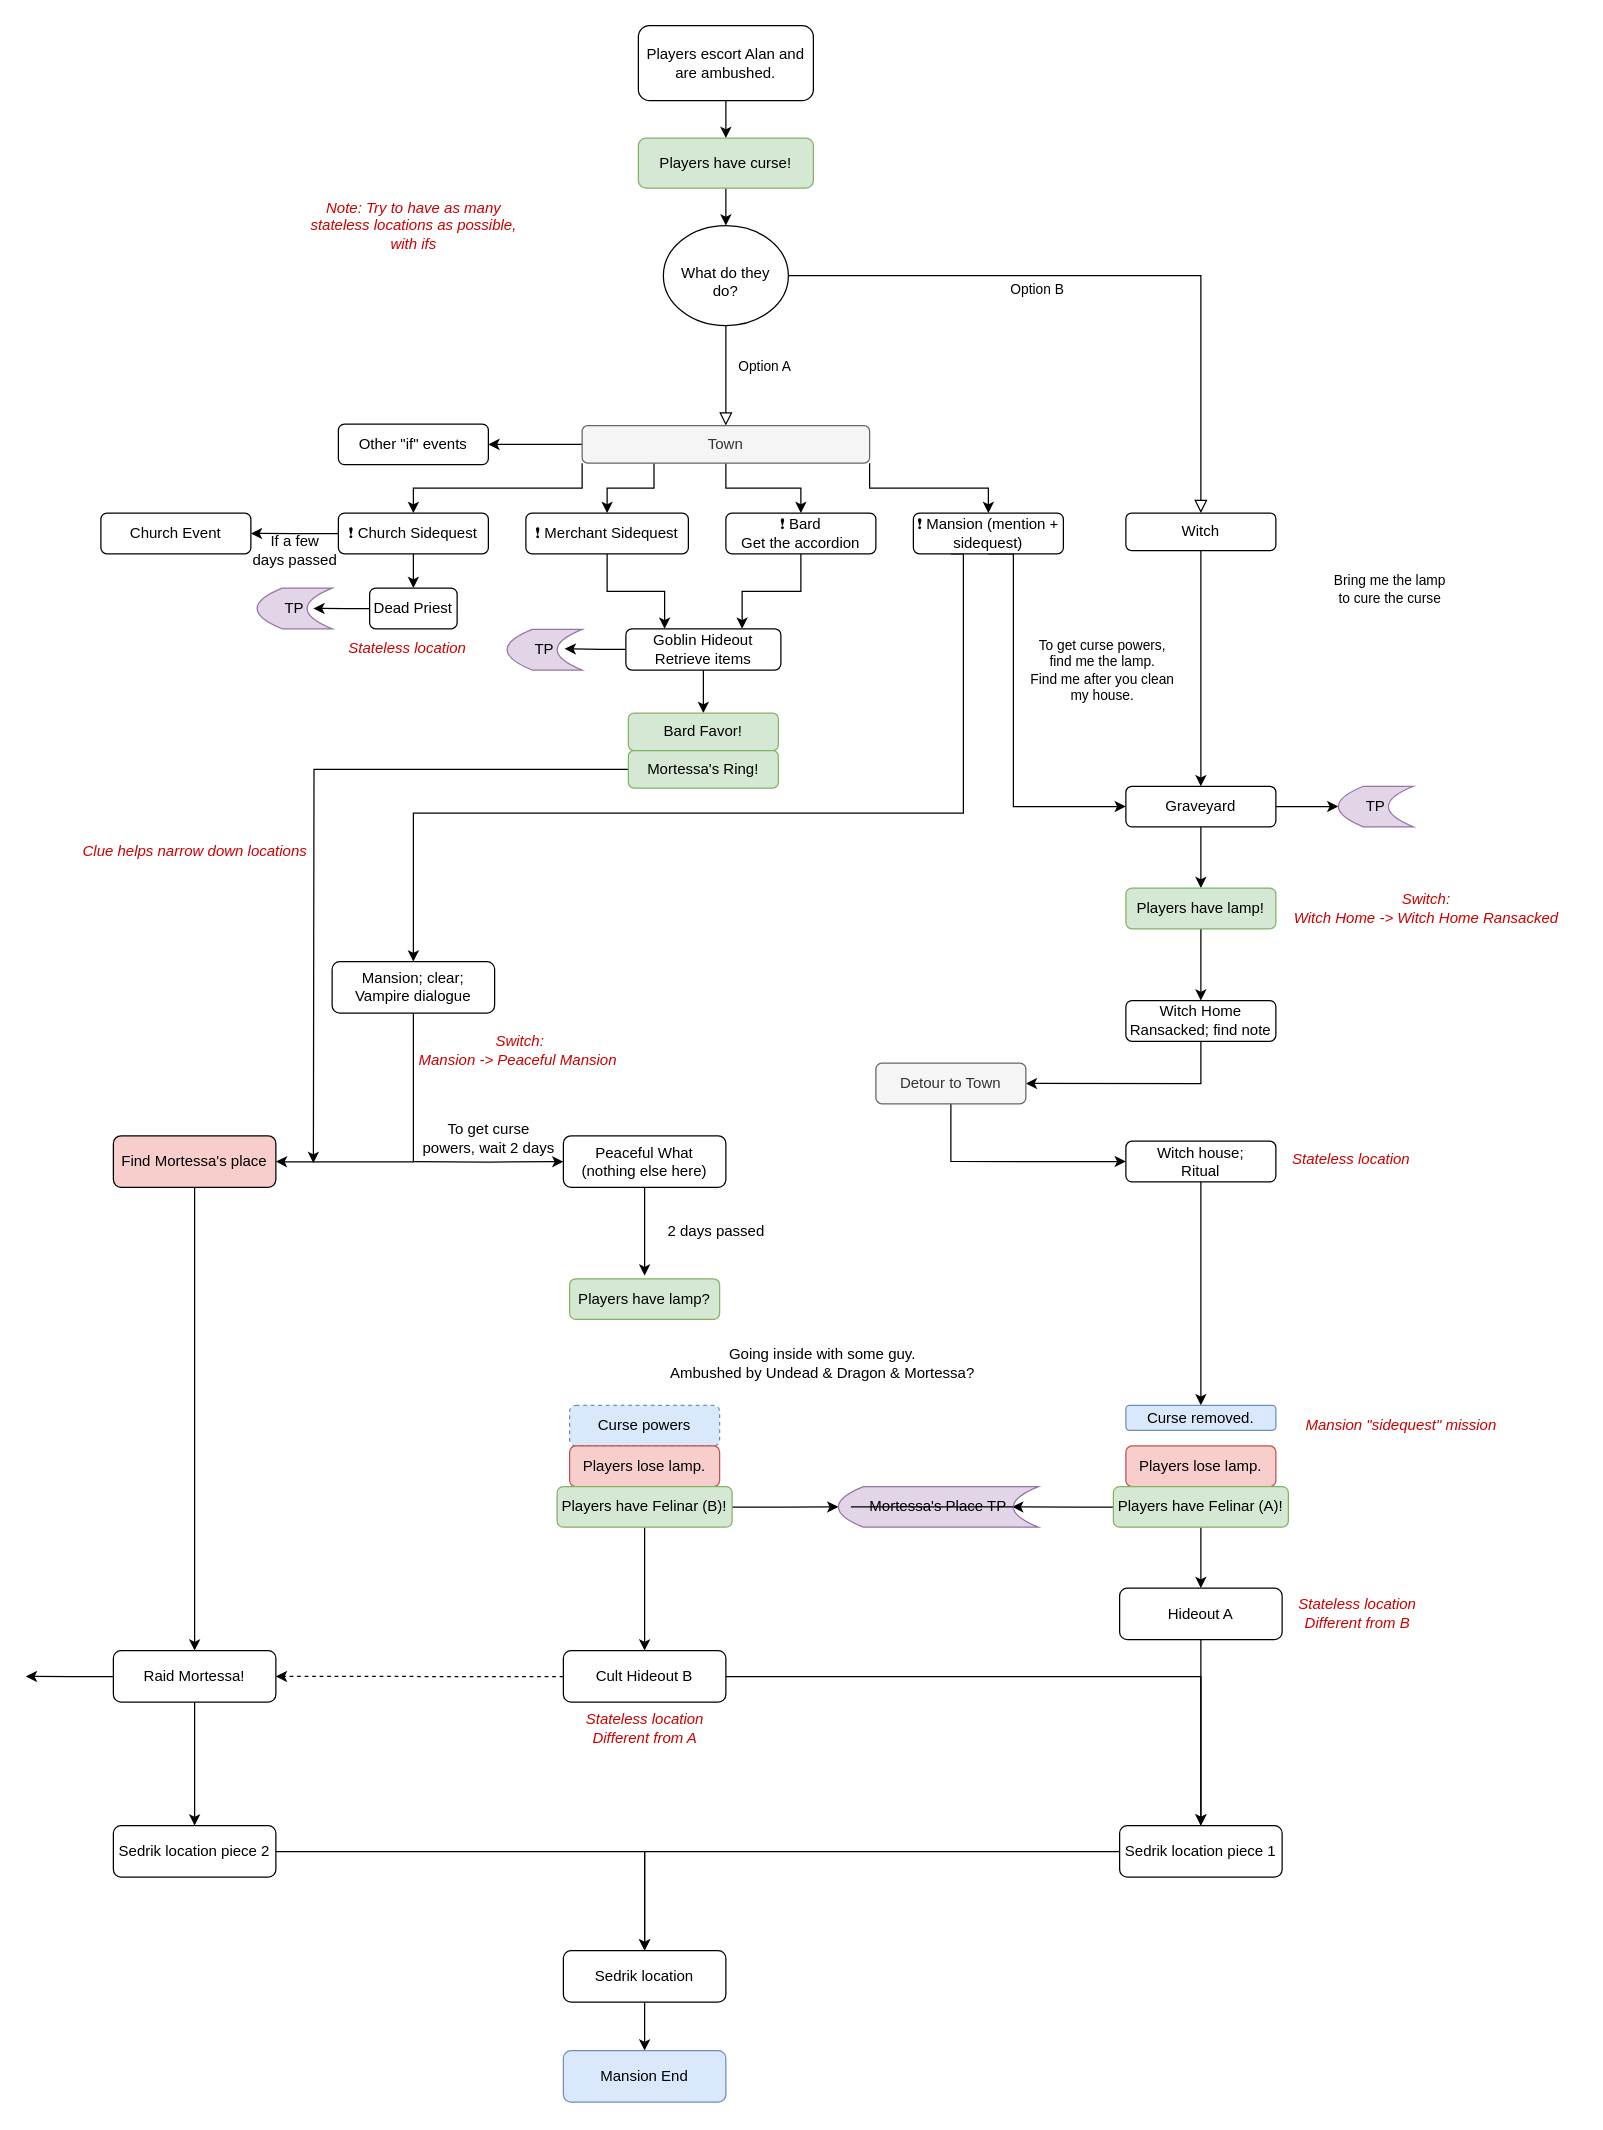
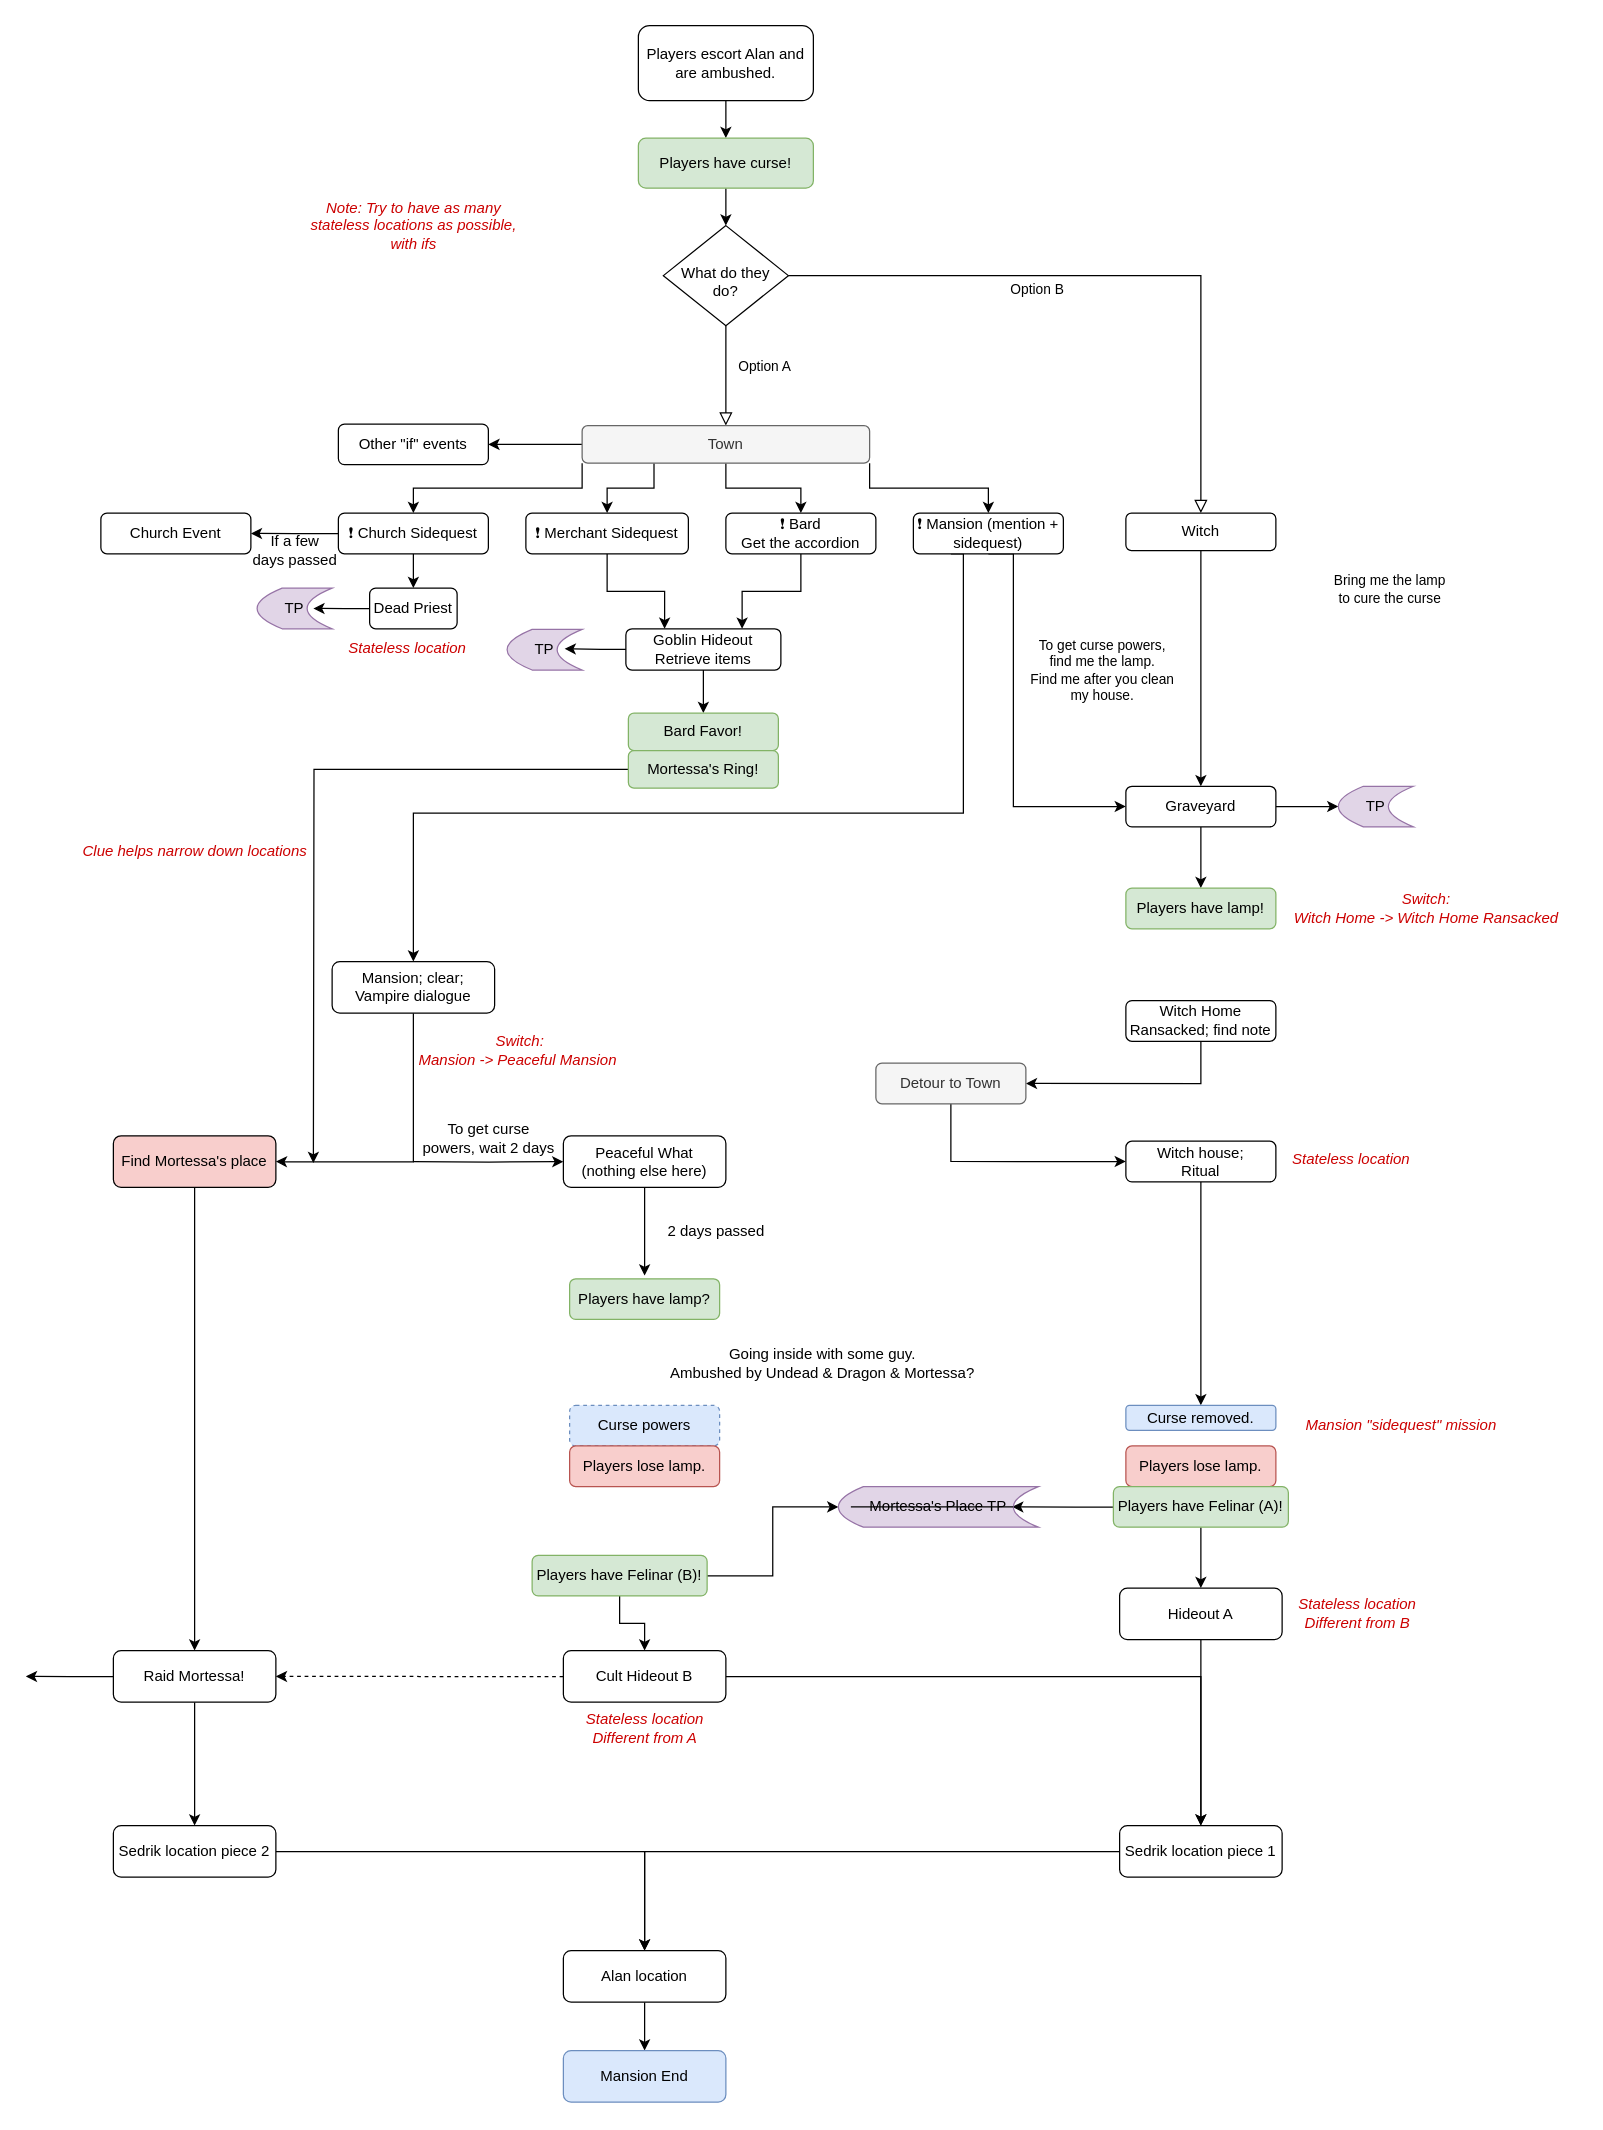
(726, 276) -> (726, 276)
(1201, 960) -> none
(644, 1507) -> (619, 1576)
(644, 1977) -> (644, 1977)
